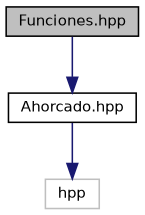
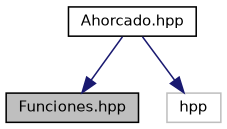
(72, 57) -> (107, 58)
